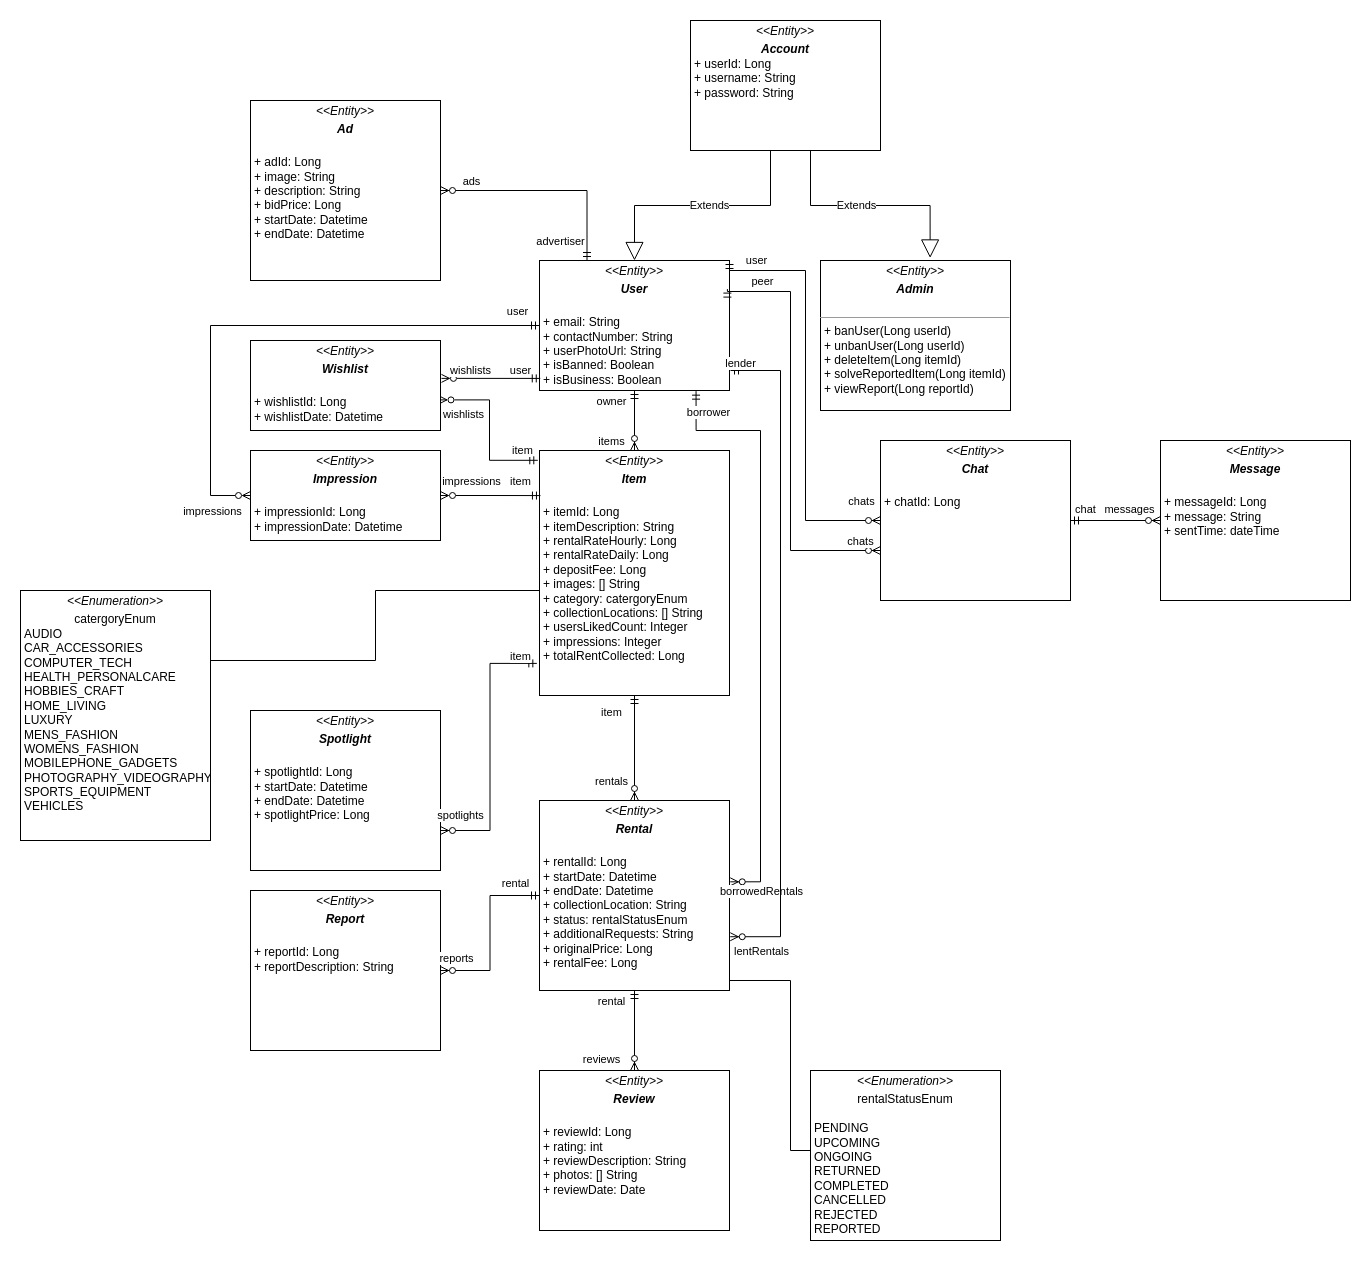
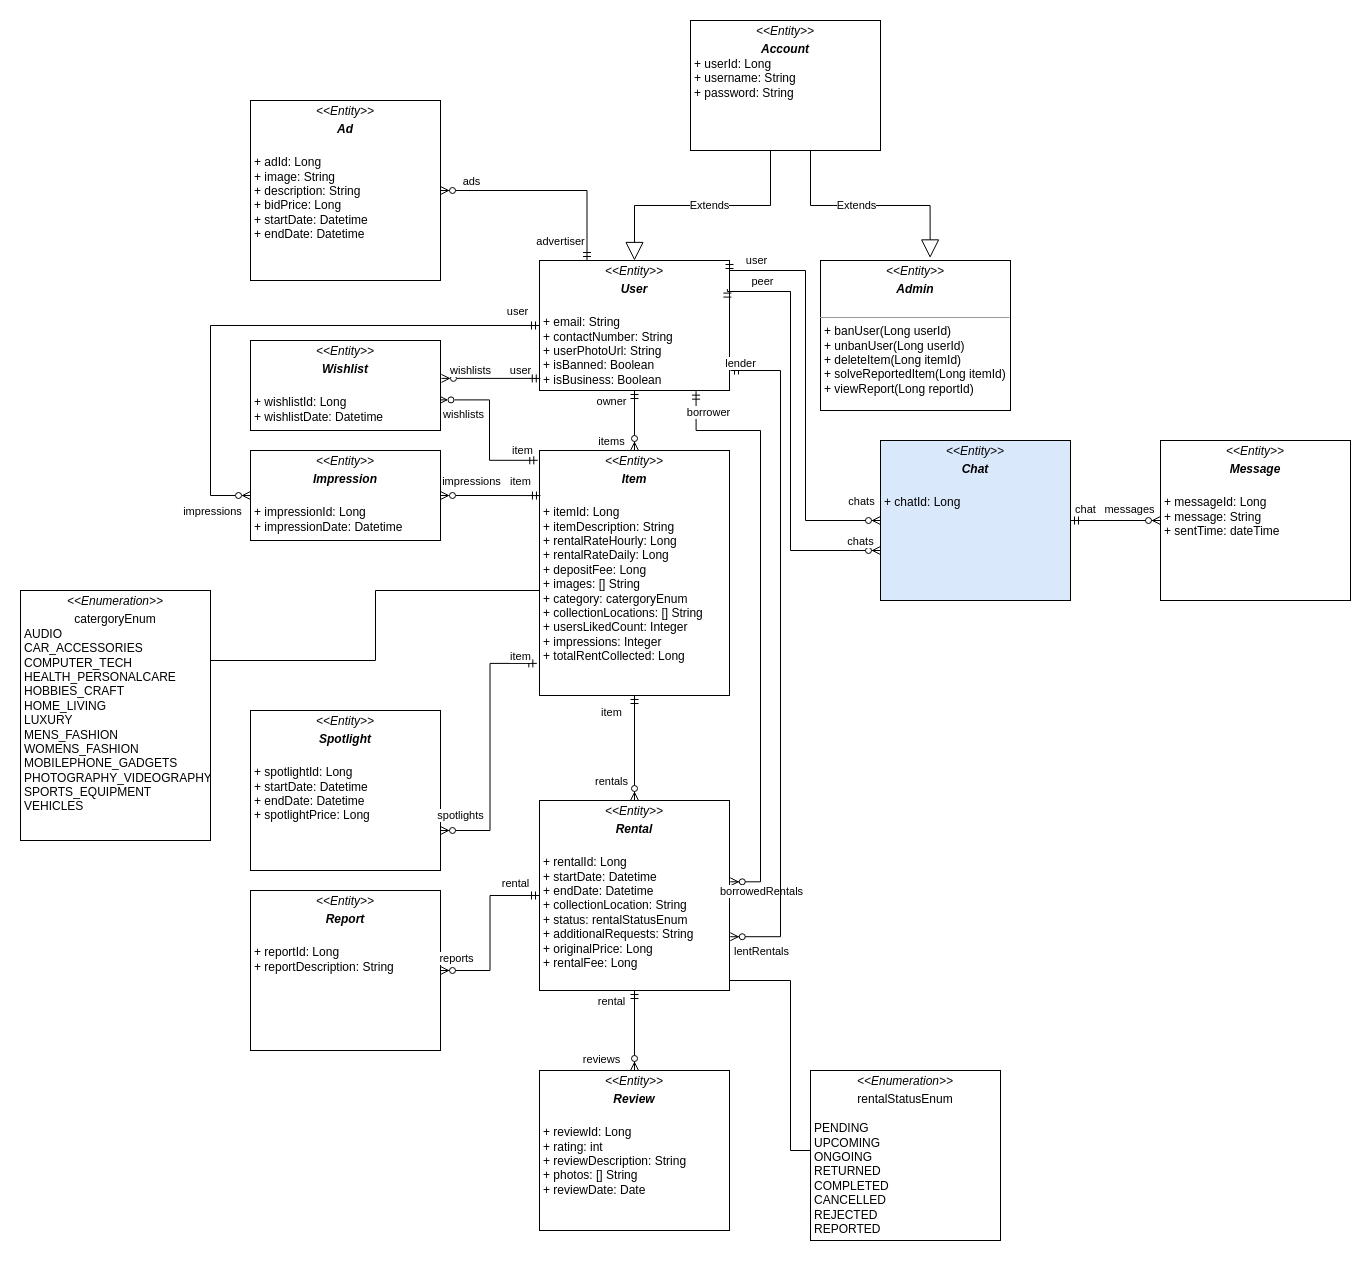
(976, 521) -> (976, 521)
